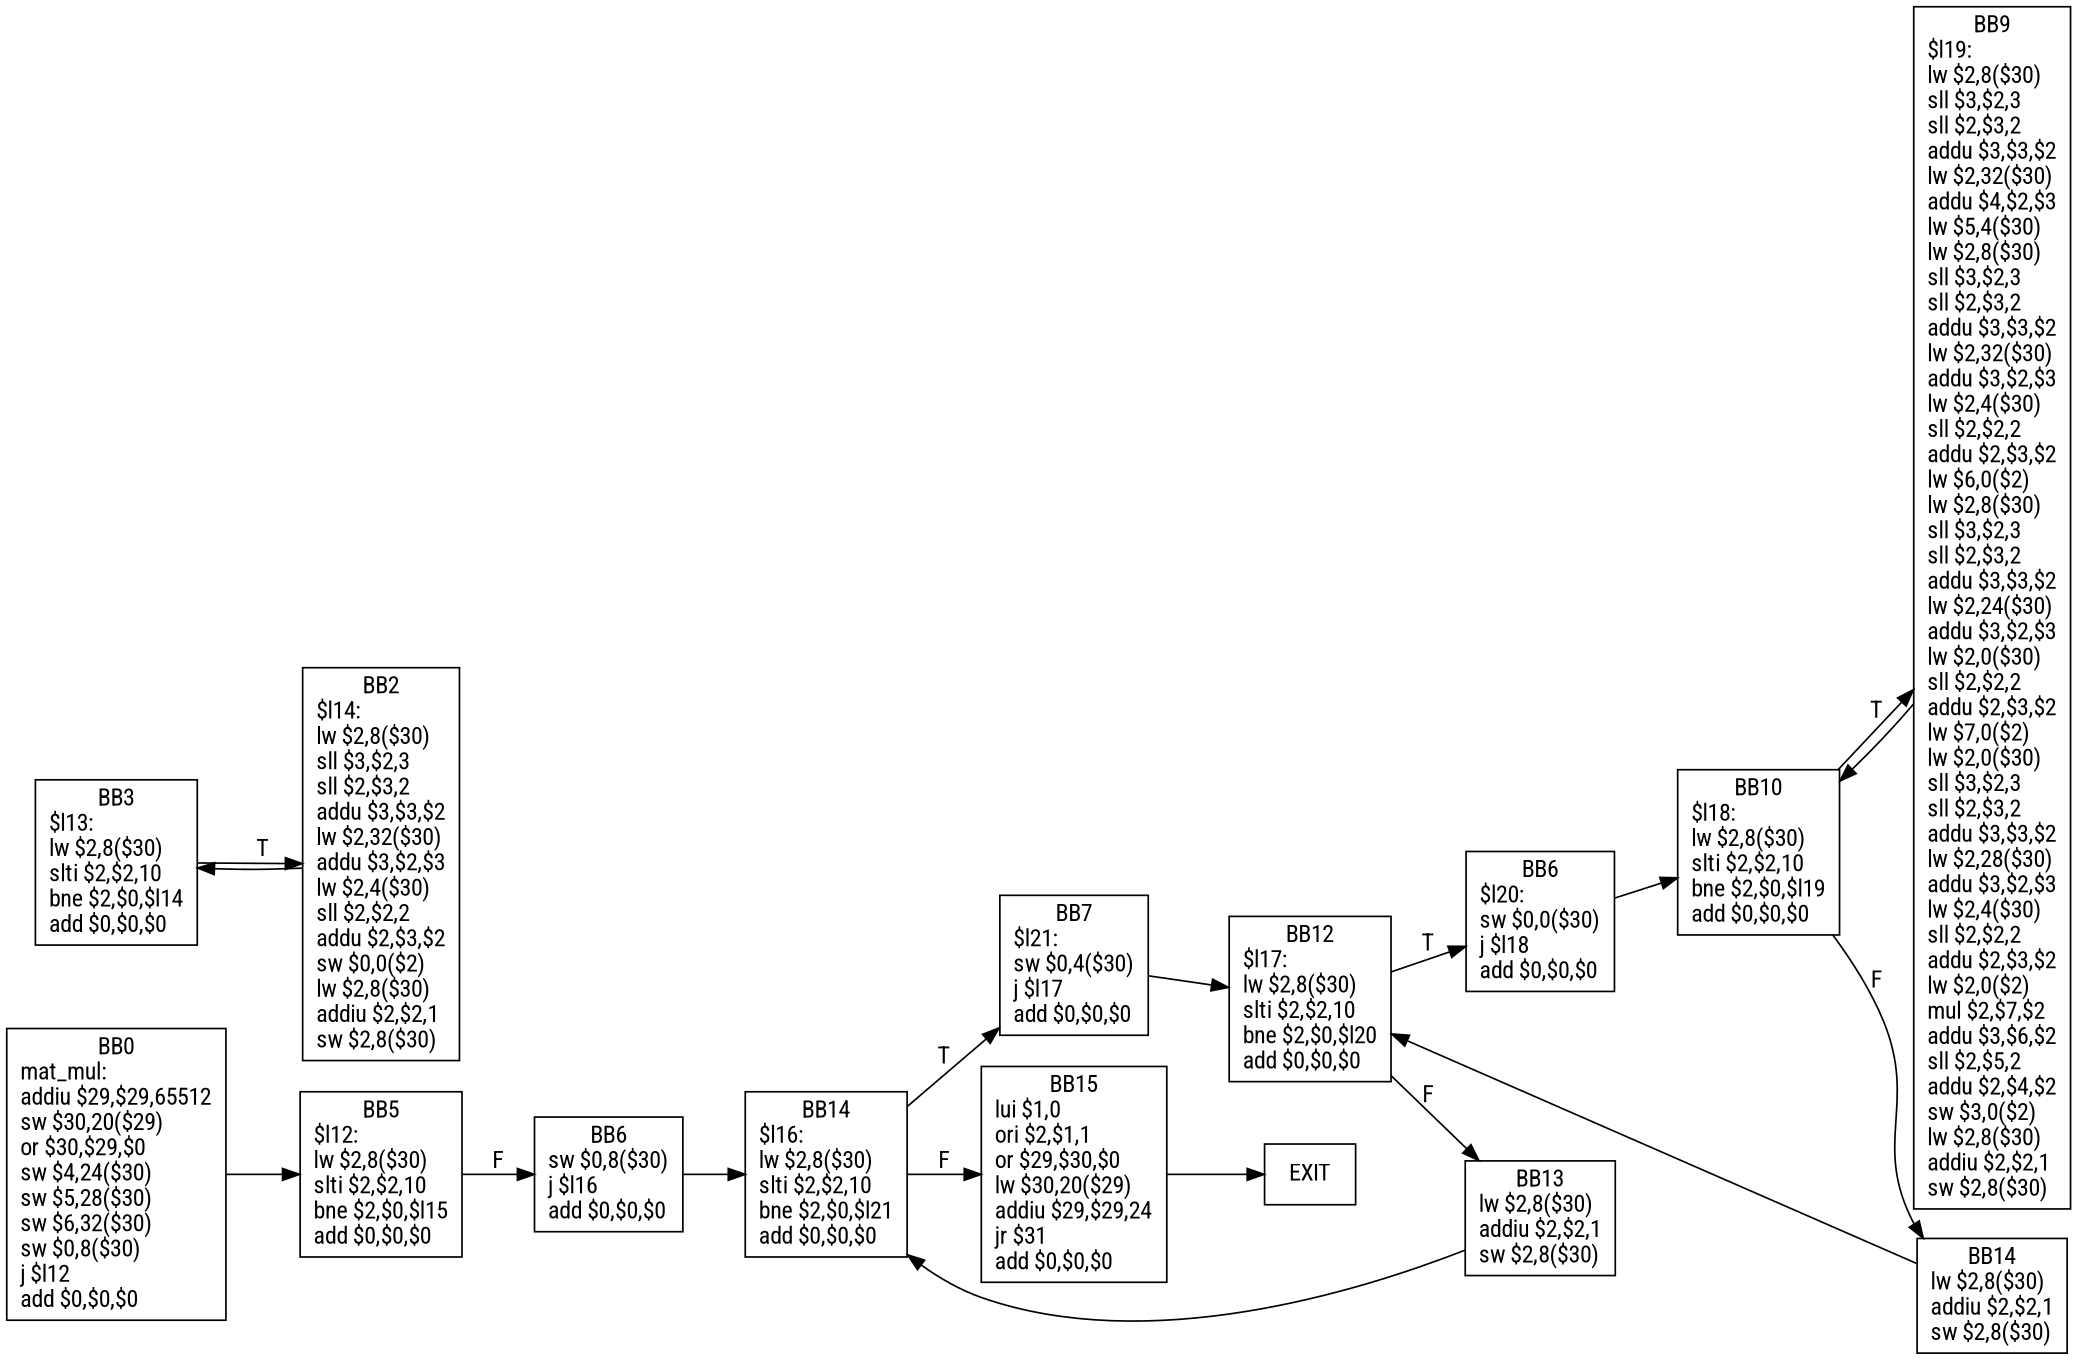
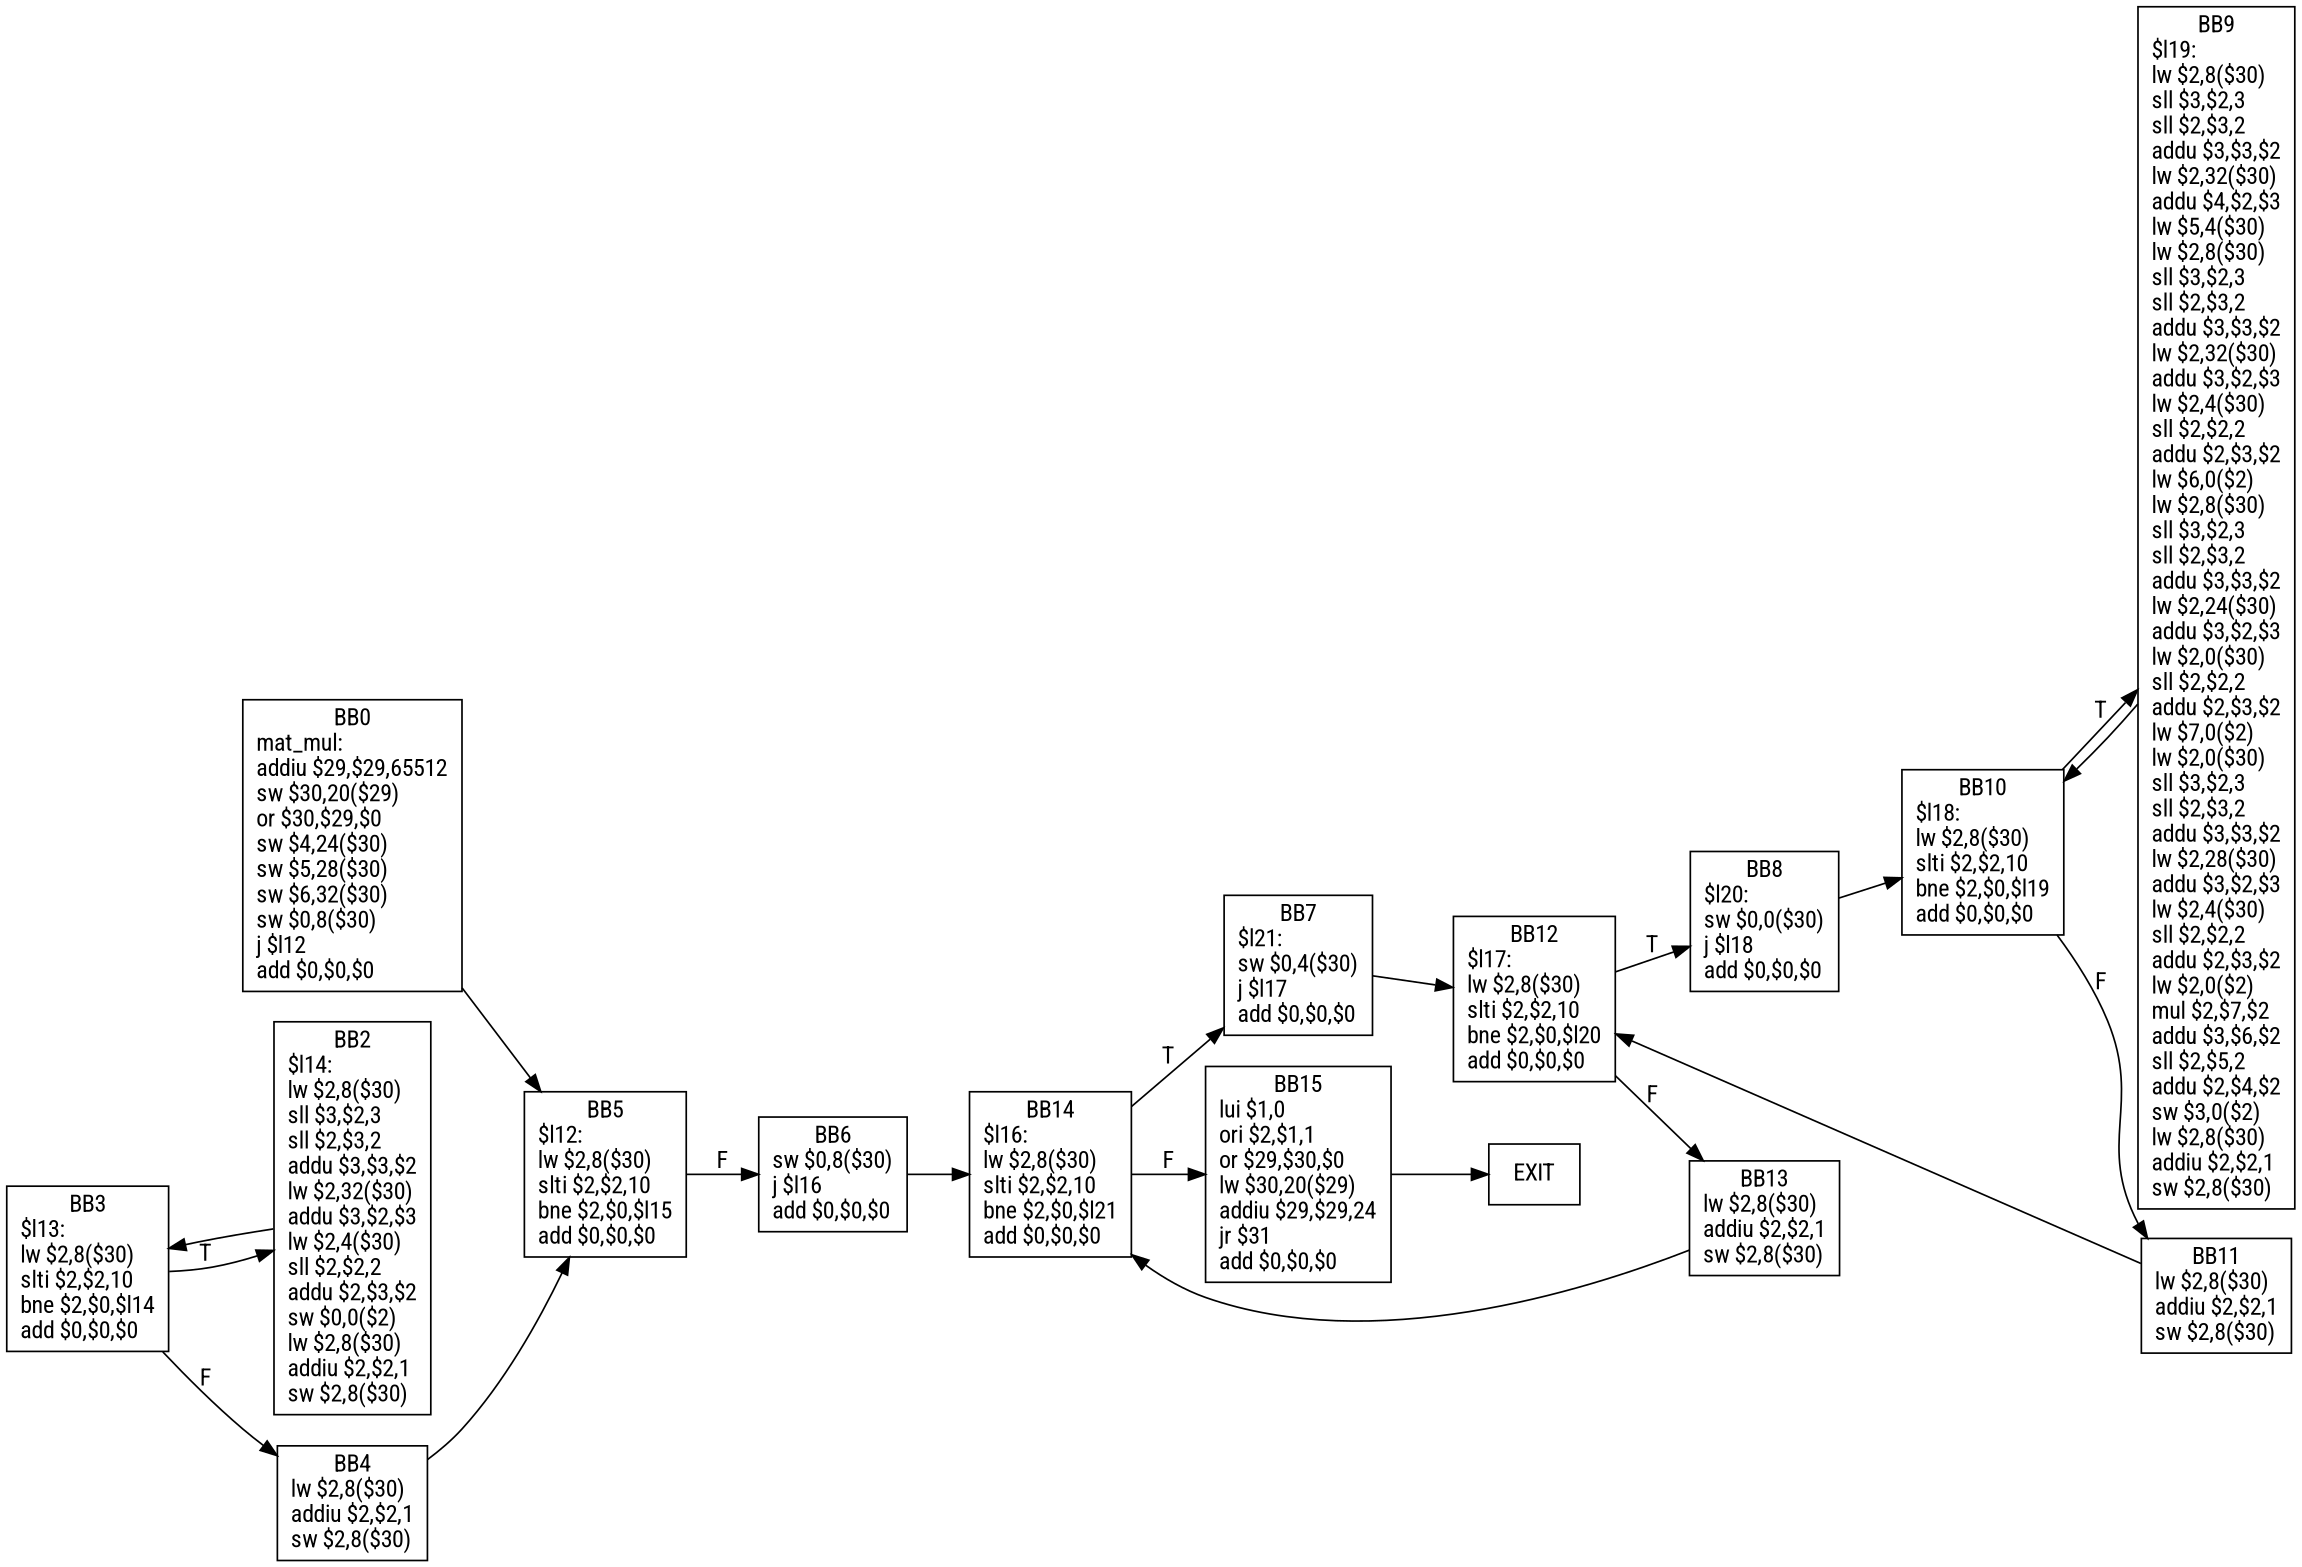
(1540, 921) -> (1765, 921)
(1992, 1296) -> (2216, 1296)
none -> (352, 1503)
